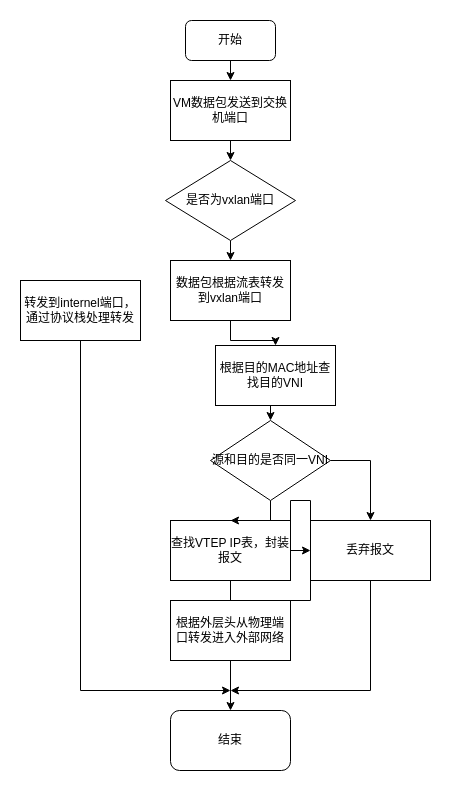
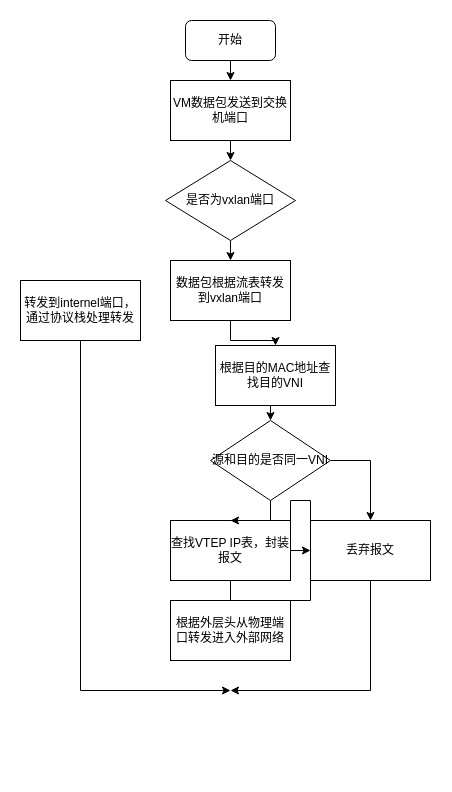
(231, 682) -> none
(231, 741) -> none
